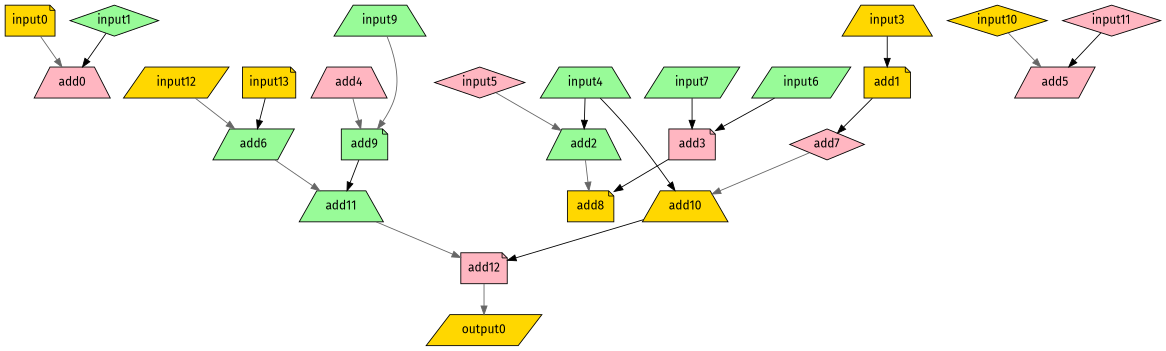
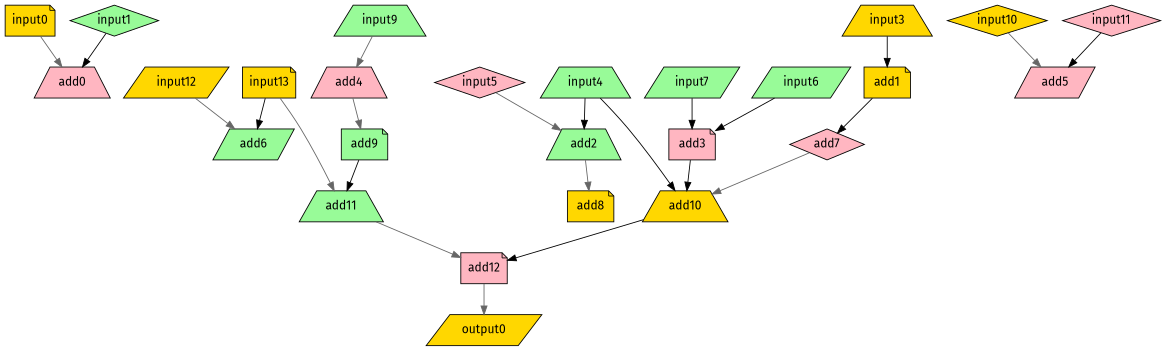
(397, 80) -> (367, 48)
(294, 173) -> (307, 139)
(645, 173) -> (689, 171)
